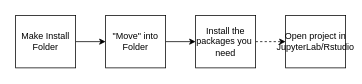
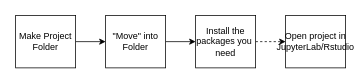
(45, 42) -> (45, 42)
